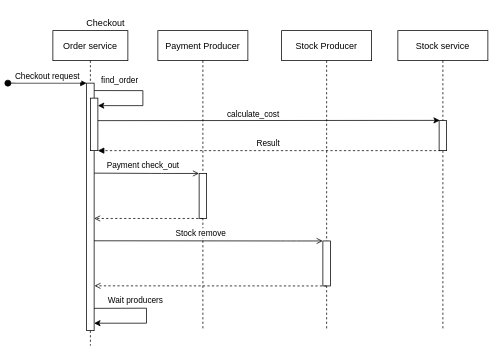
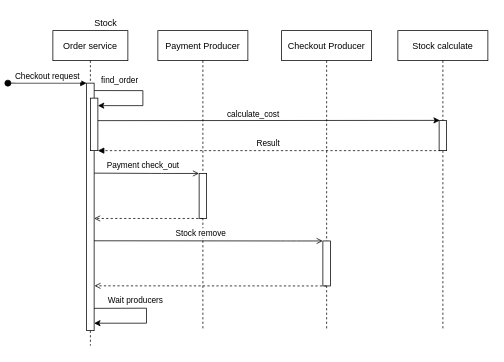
(106, 23) -> (106, 23)
(326, 46) -> (326, 46)
(443, 46) -> (443, 46)
